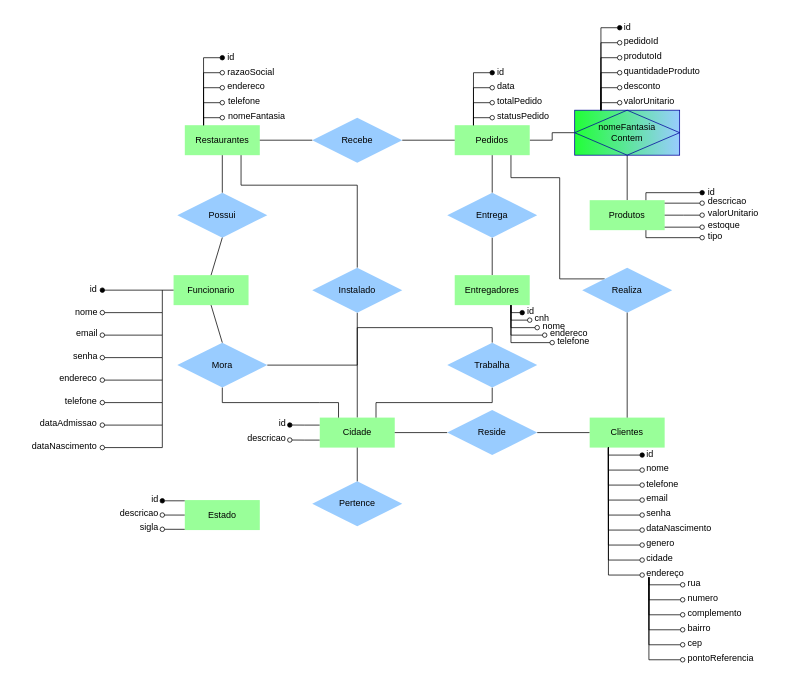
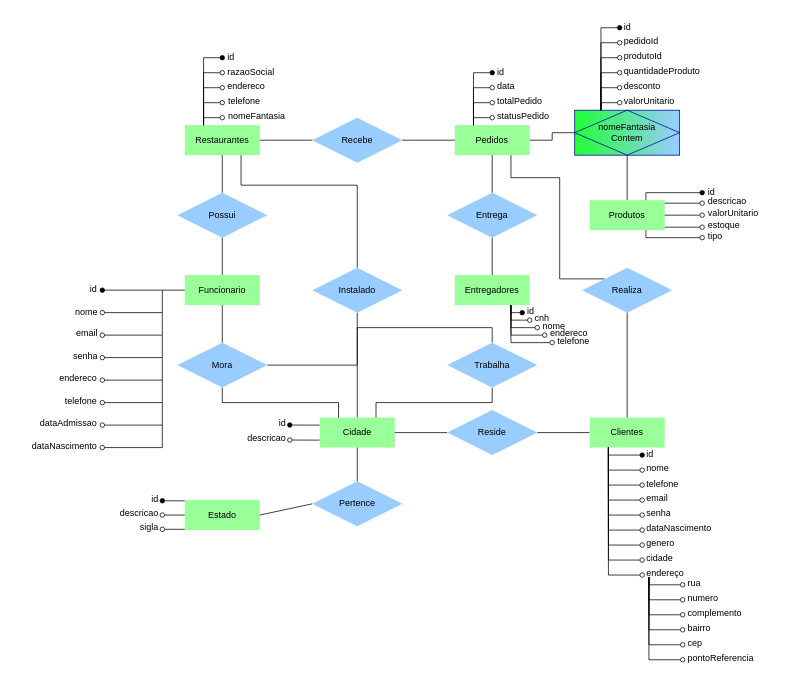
(211, 290) -> (222, 290)
none -> (287, 509)
